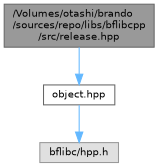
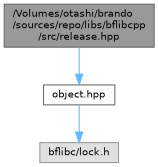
(79, 153) -> (79, 153)
